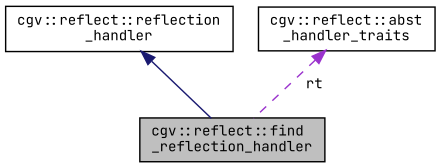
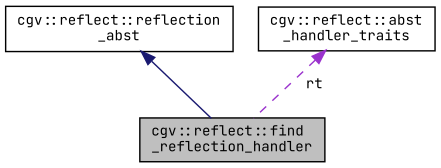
(119, 29) -> (119, 29)
